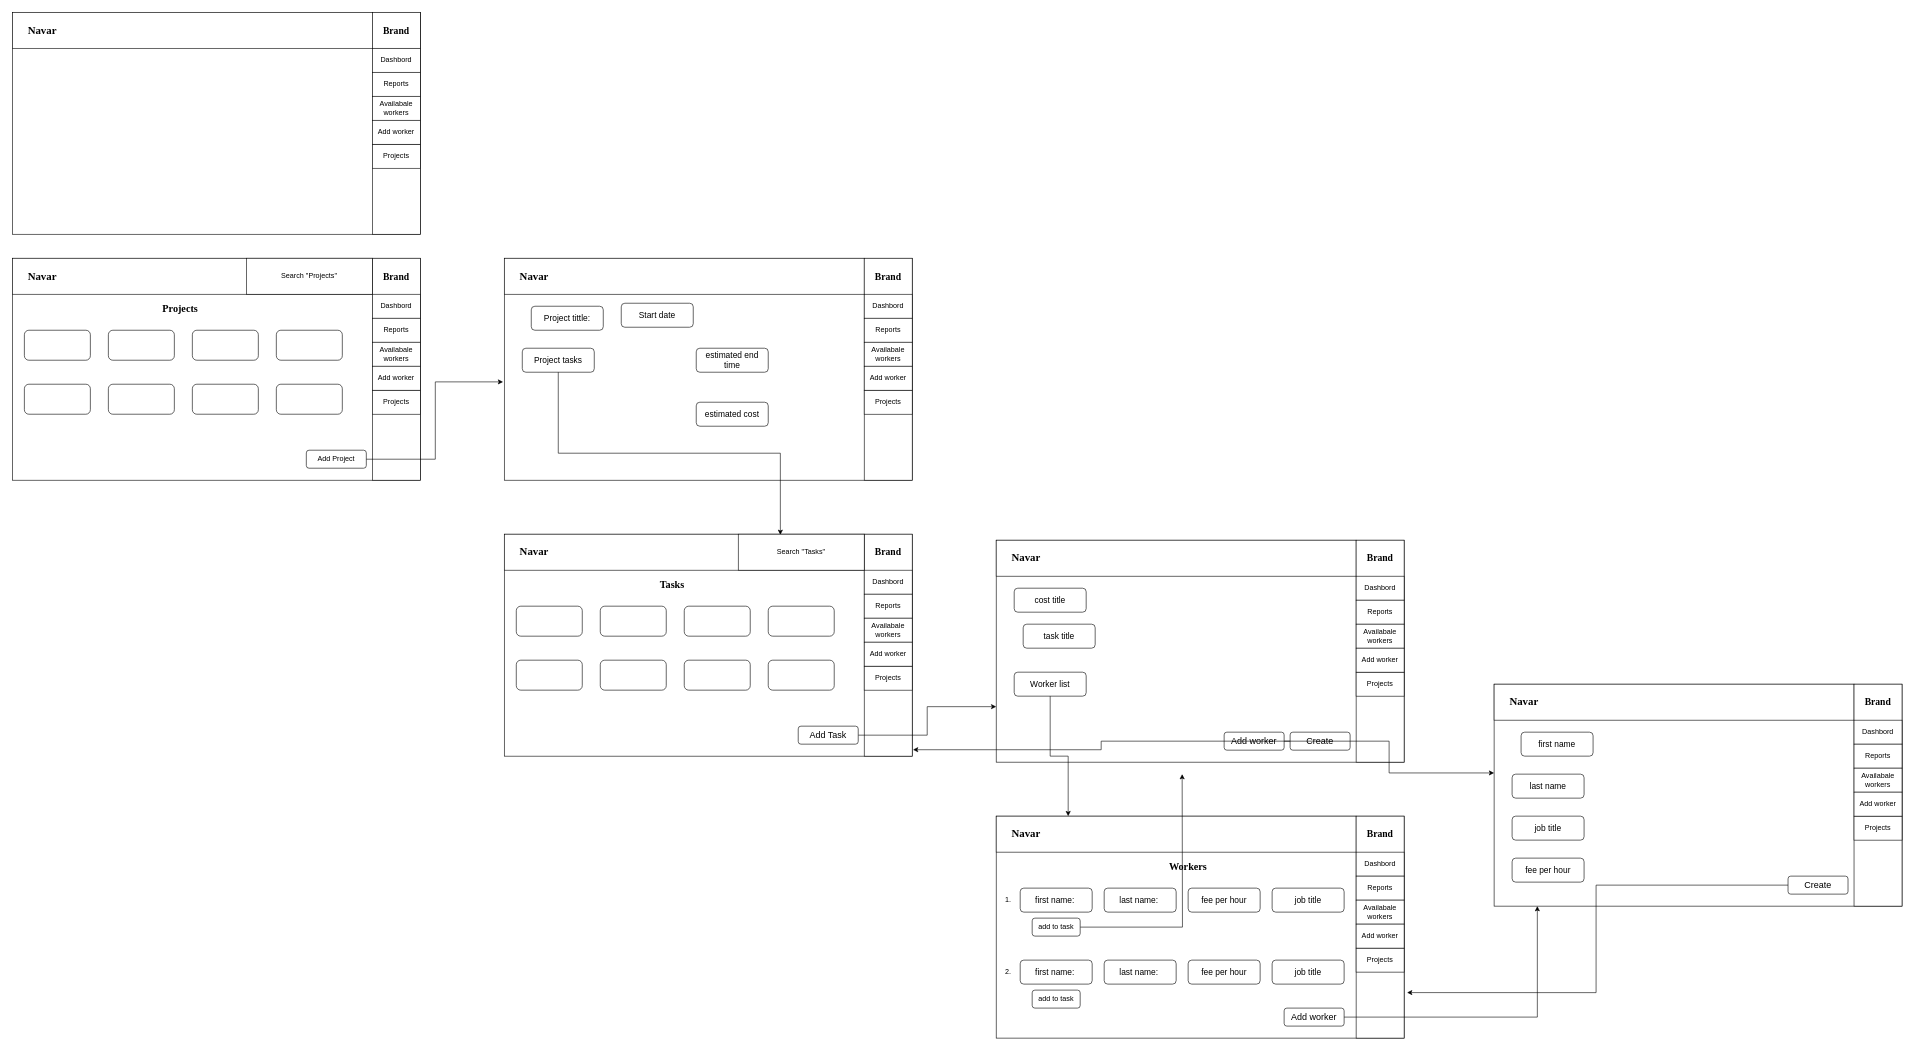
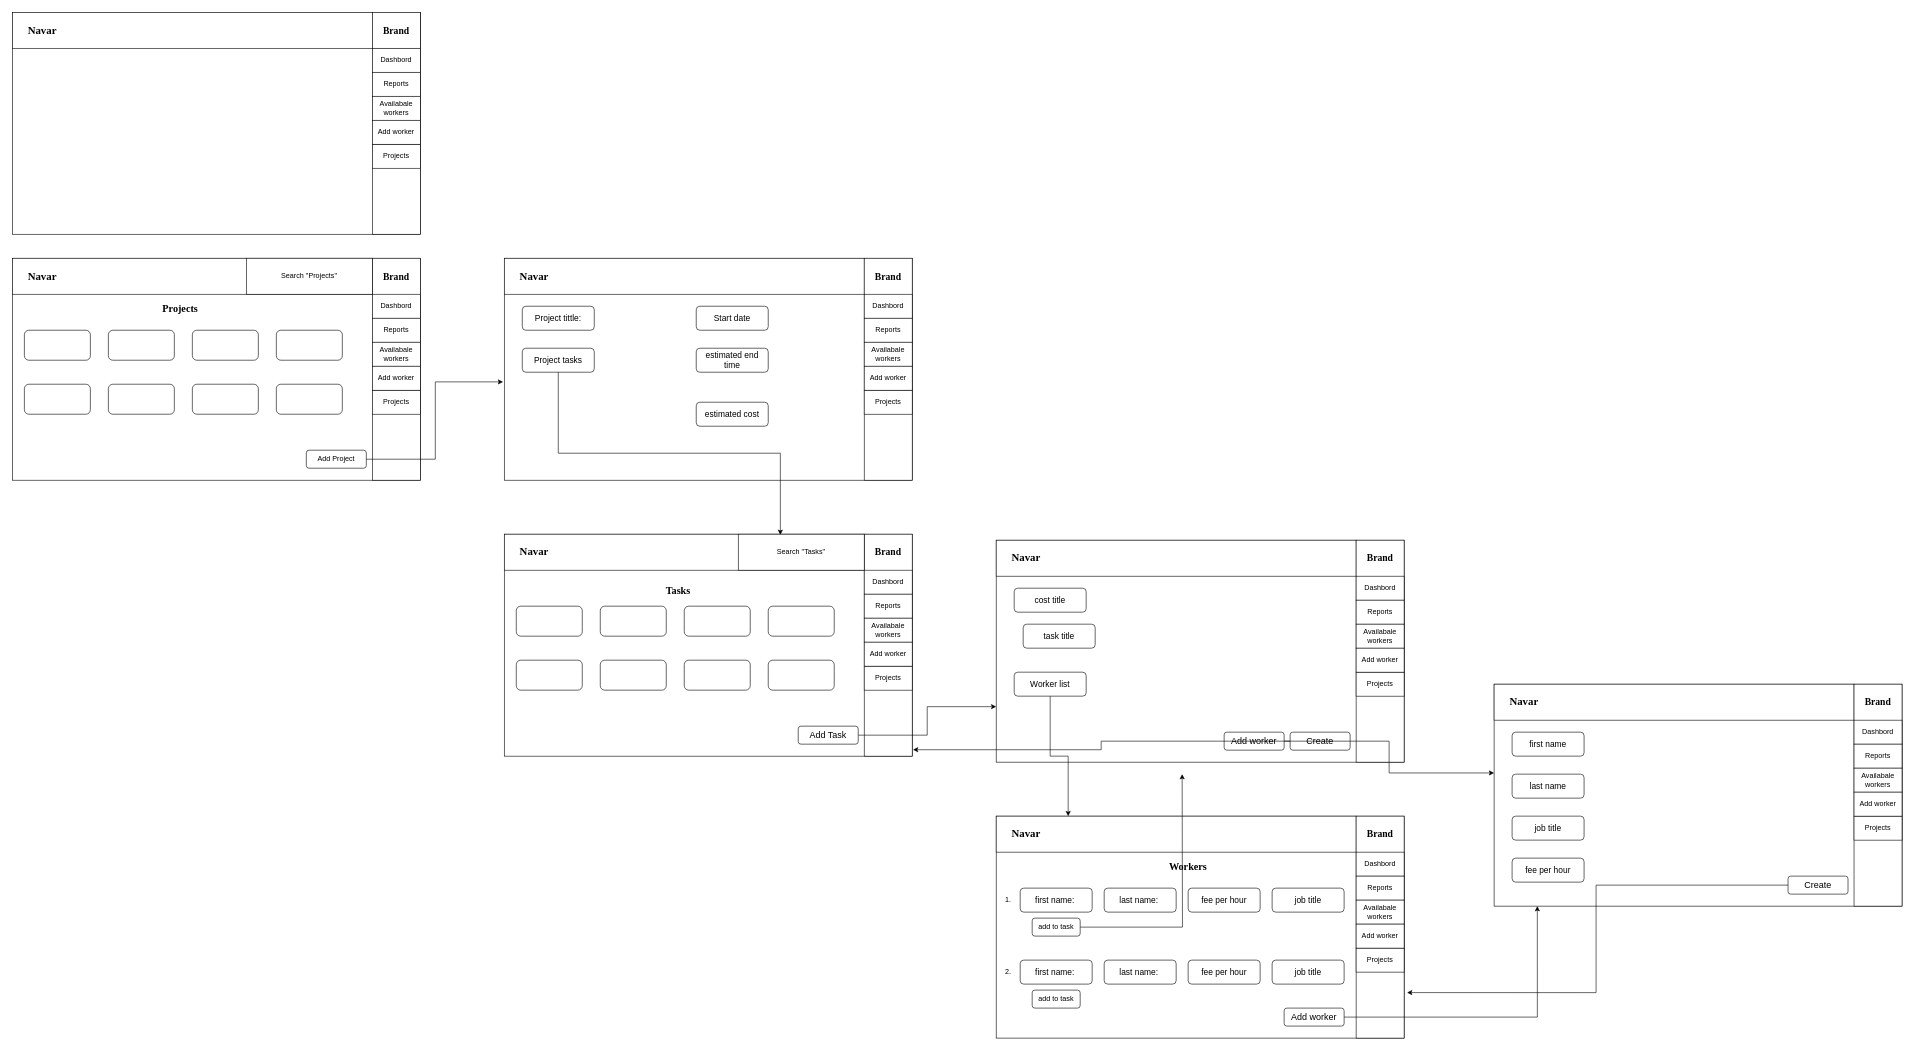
(657, 315) -> (732, 318)
(567, 318) -> (558, 318)
(672, 585) -> (678, 591)
(1557, 744) -> (1548, 744)
